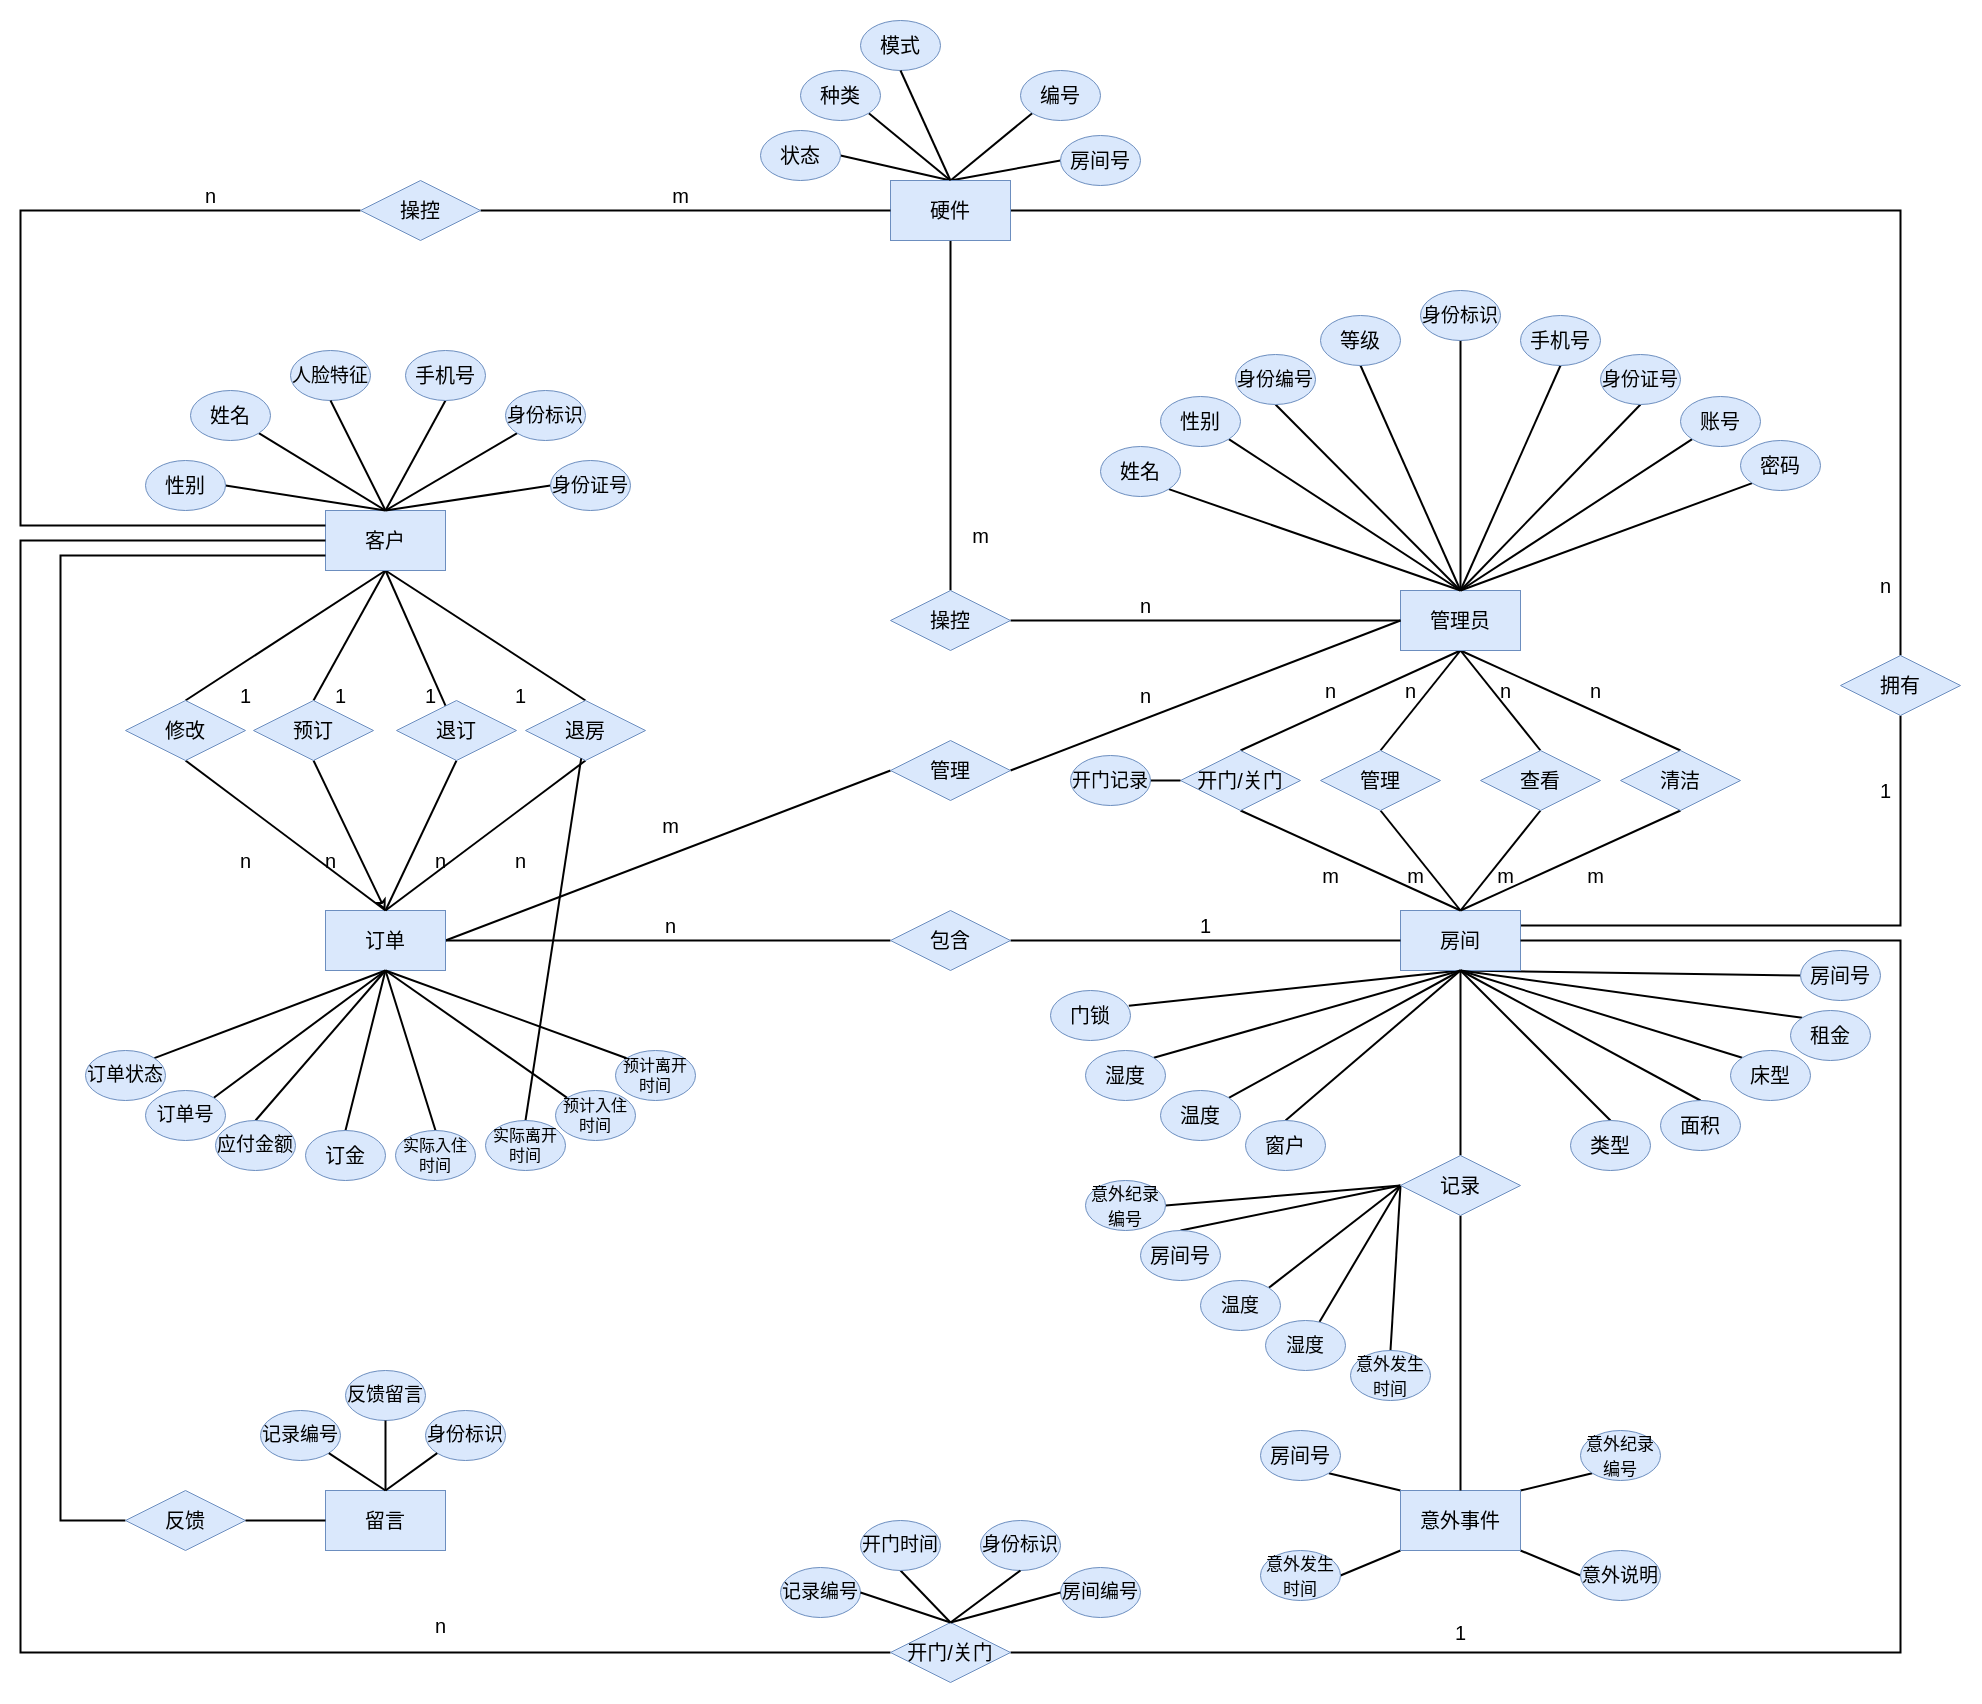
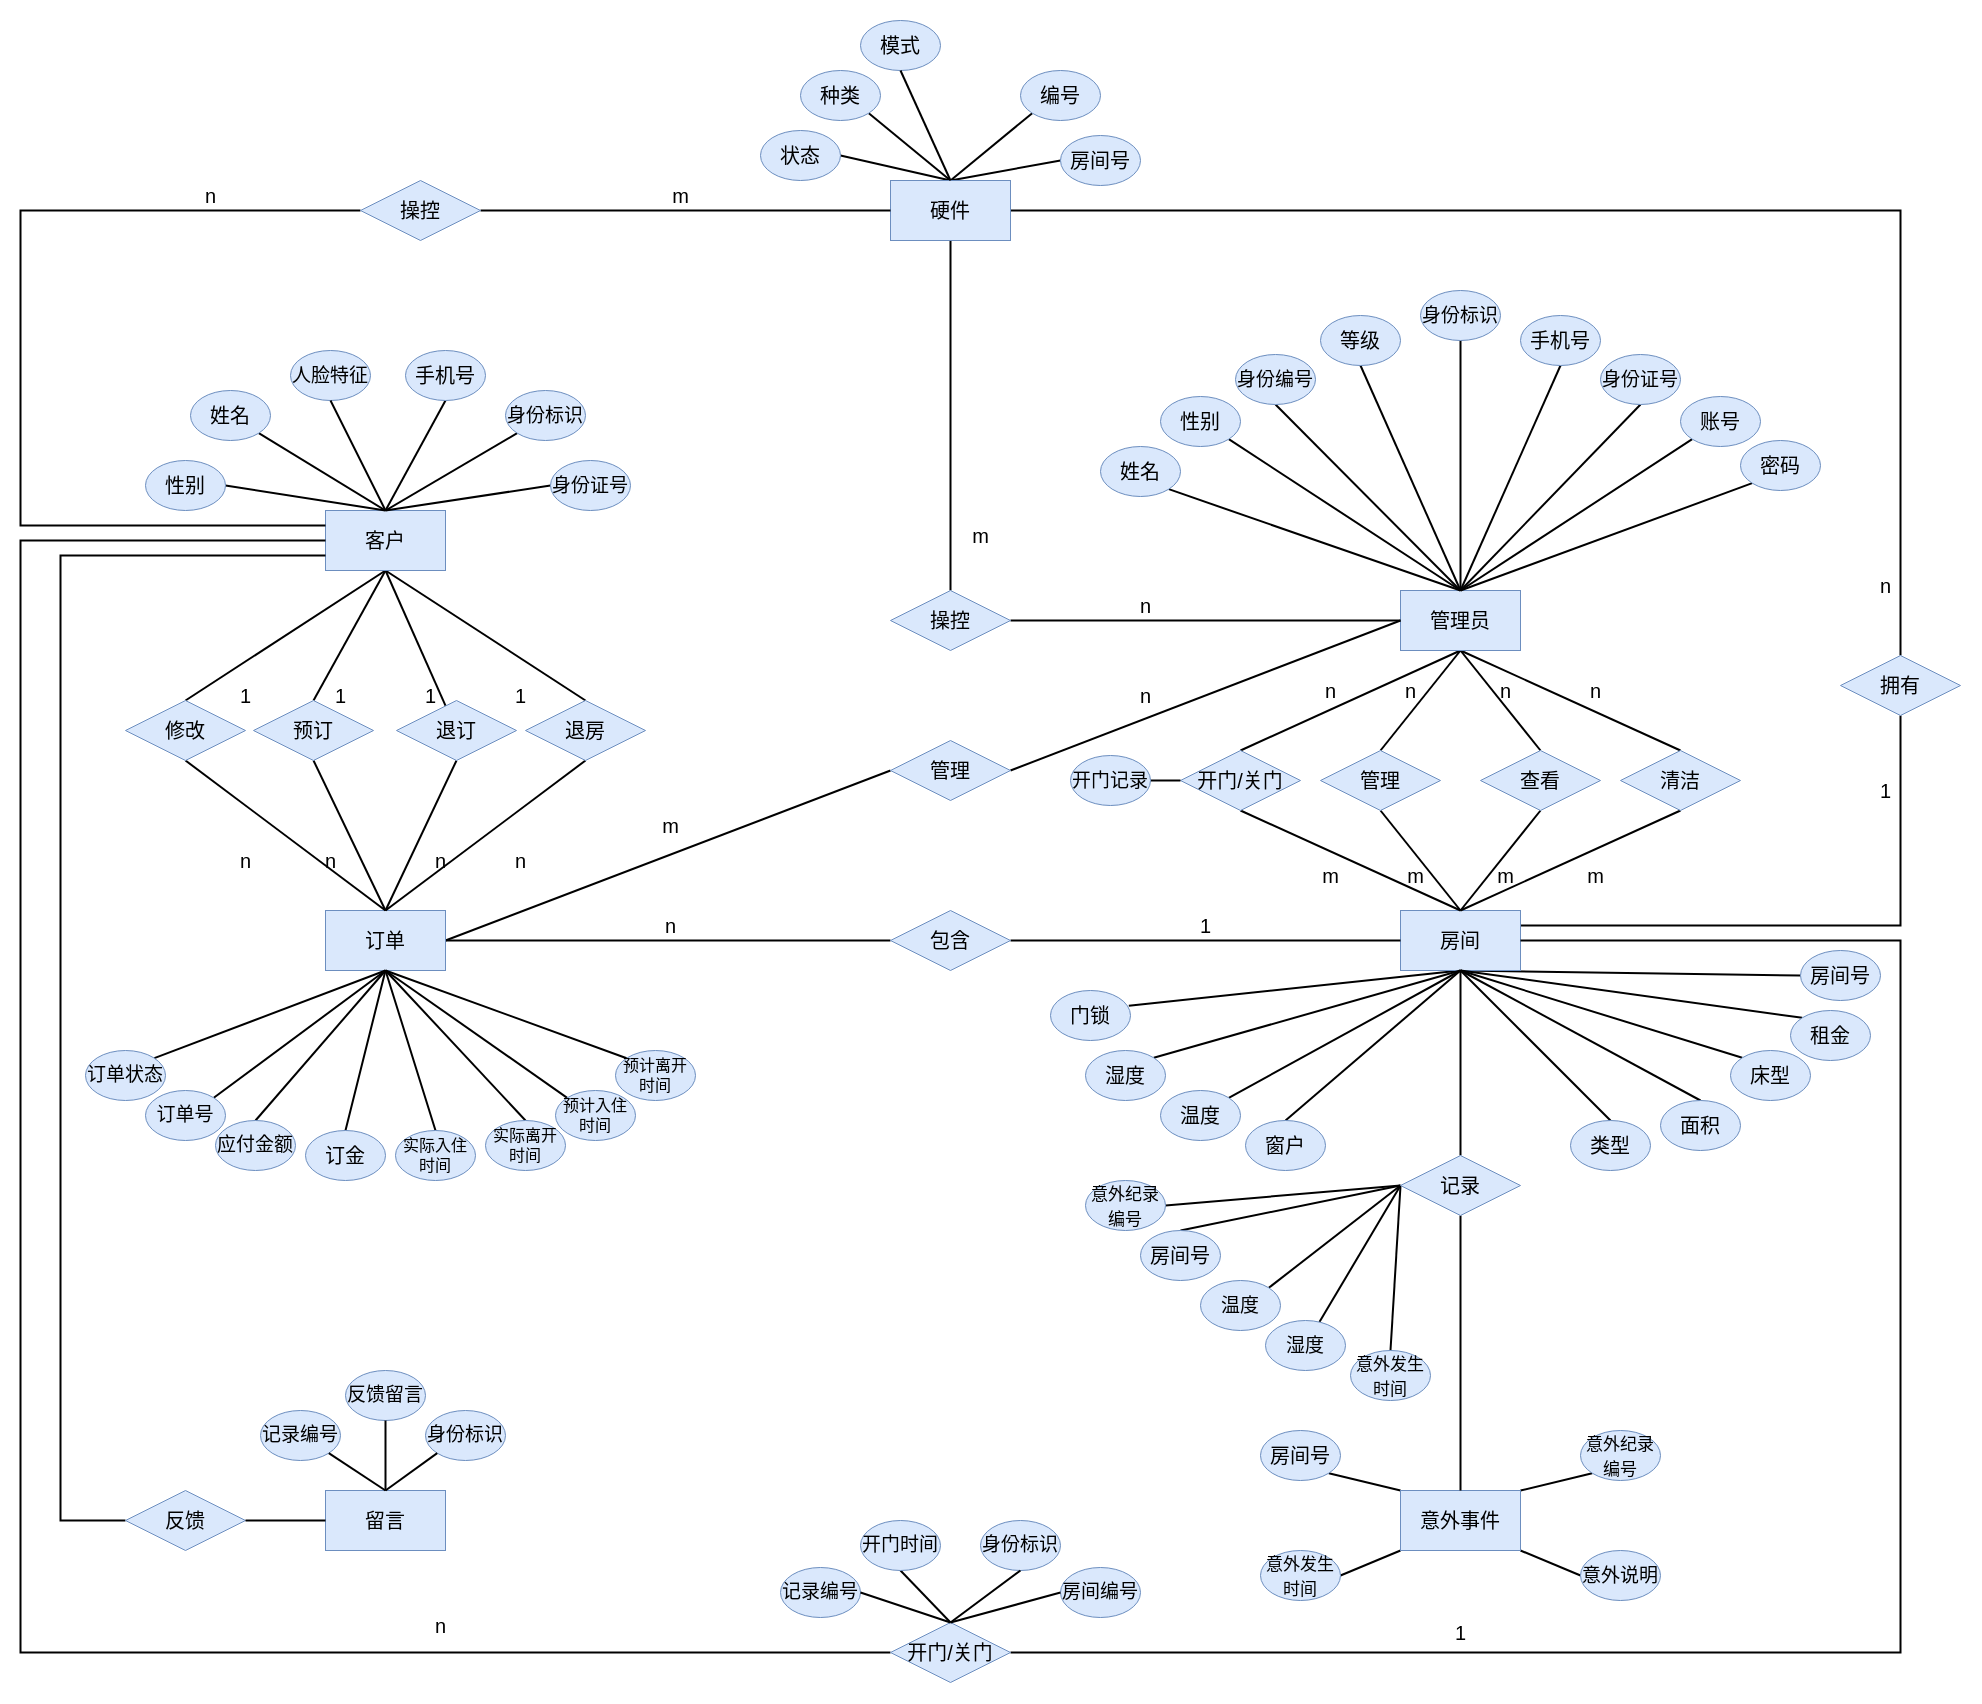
(381, 900) -> (382, 902)
(554, 938) -> (458, 1048)
